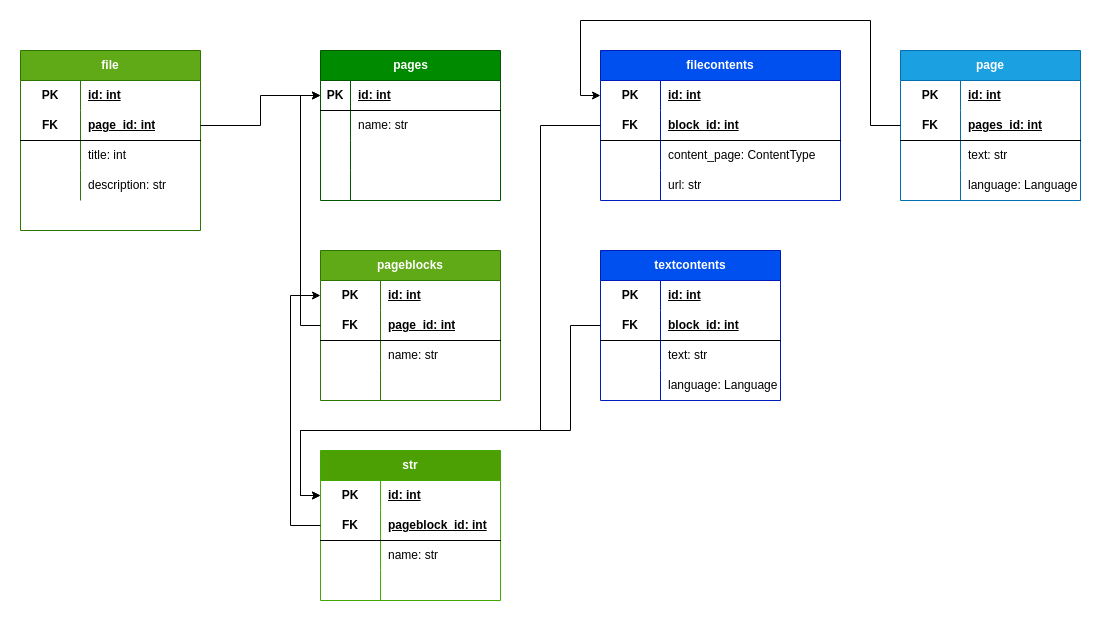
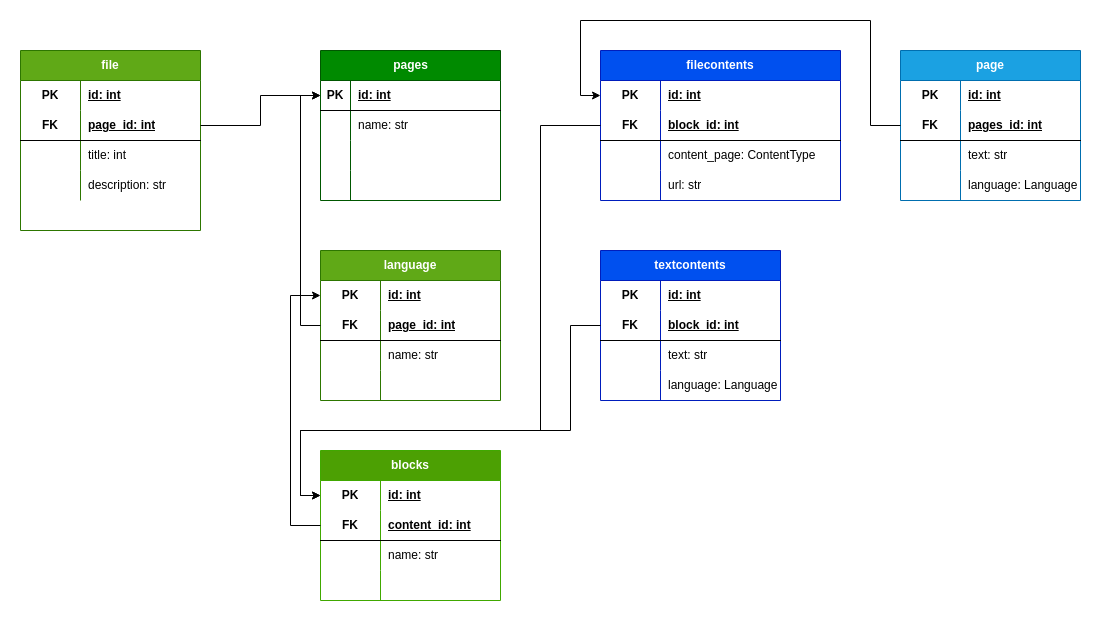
(411, 266) -> (411, 266)
(411, 466) -> (411, 466)
(438, 526) -> (433, 526)
